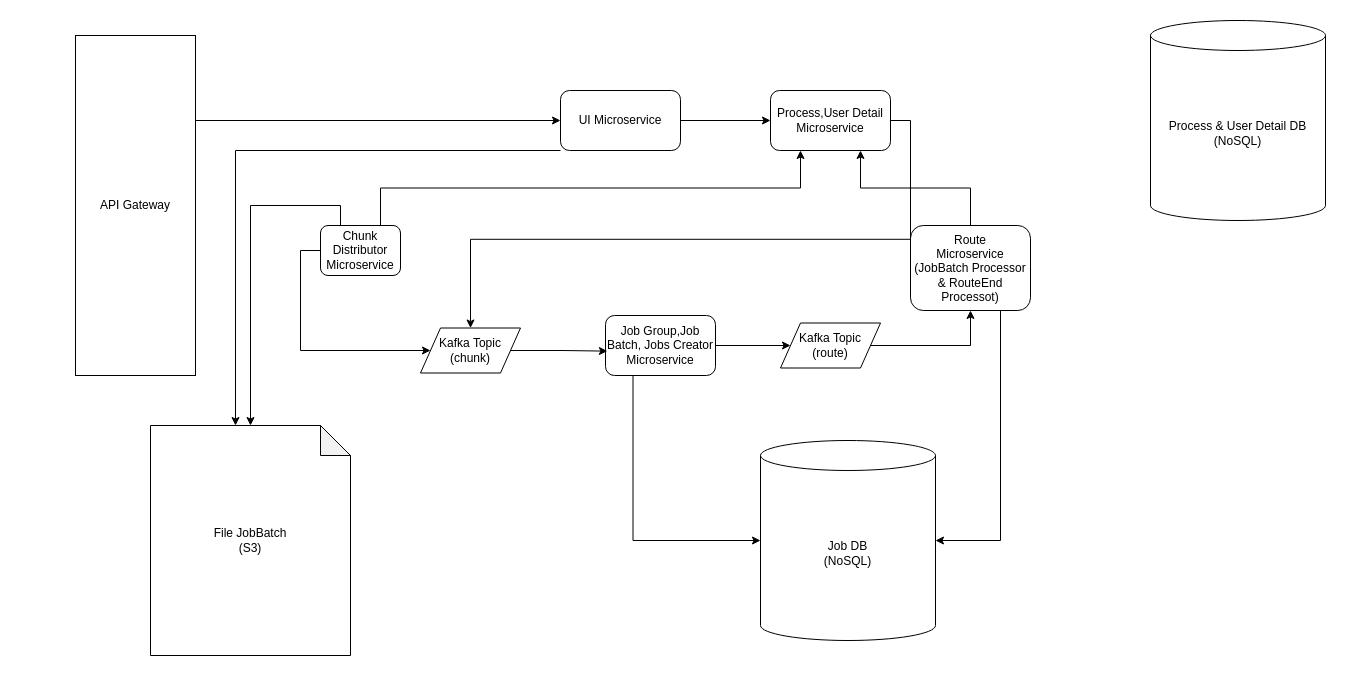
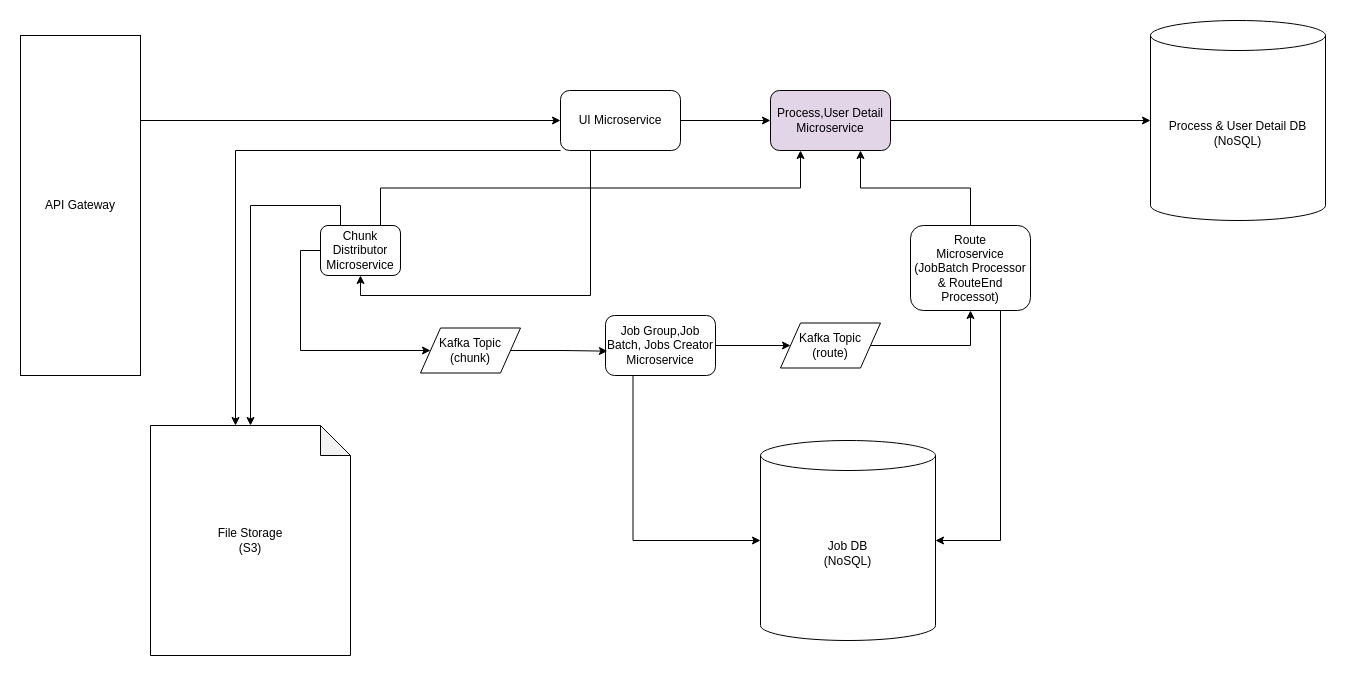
(831, 121) -> (831, 121)
(136, 206) -> (81, 206)
(711, 239) -> (1026, 121)
none -> (542, 296)
(251, 541) -> (251, 541)
